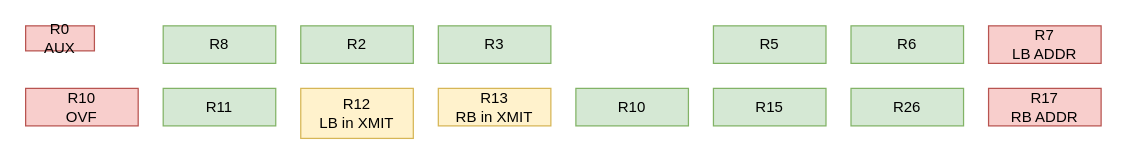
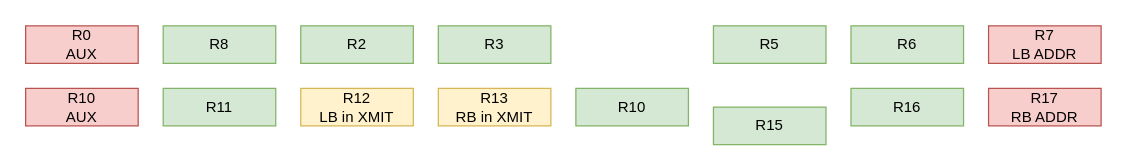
(60, 38) -> (82, 44)
(82, 107) -> (82, 107)
(769, 107) -> (769, 126)
(907, 107) -> (907, 107)
(357, 113) -> (357, 107)
